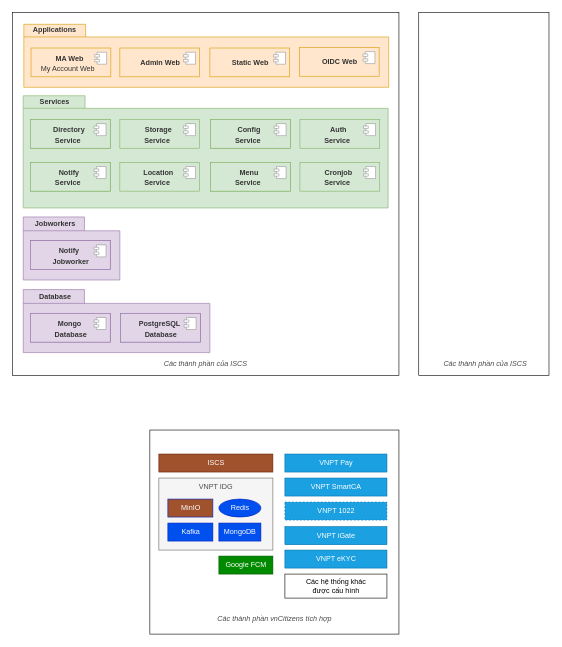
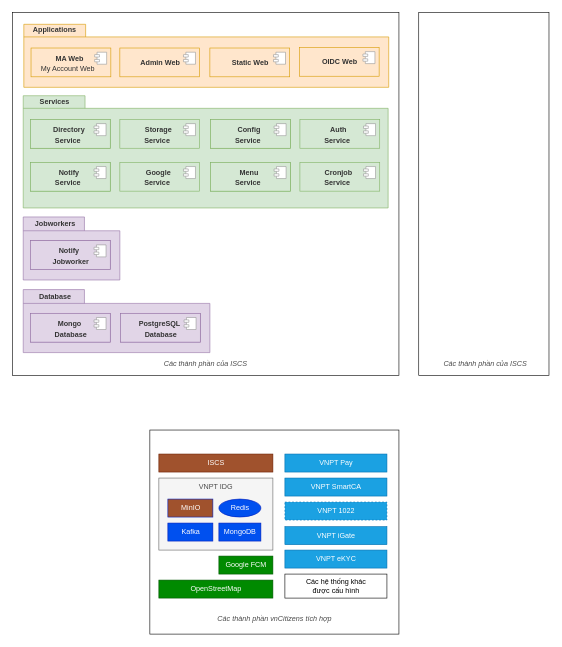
(158, 173) -> (158, 173)
none -> (216, 589)
